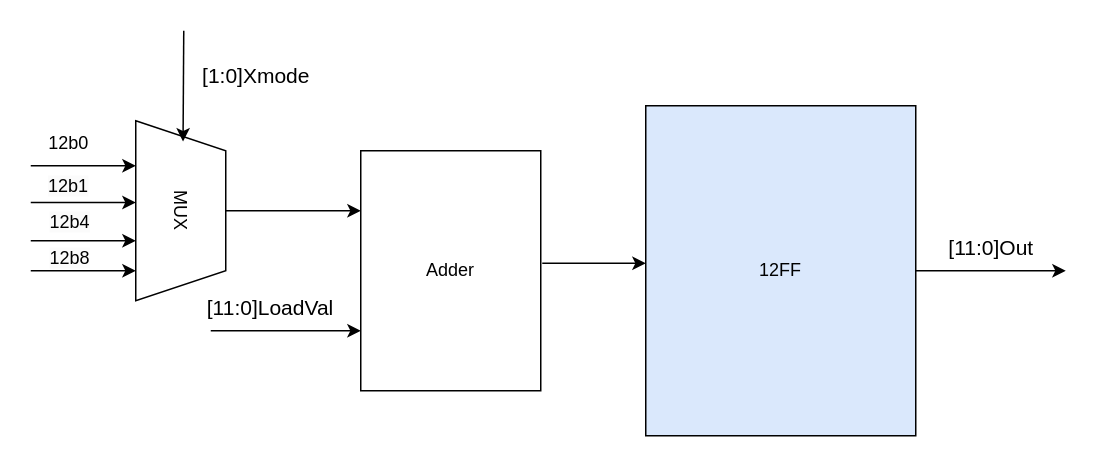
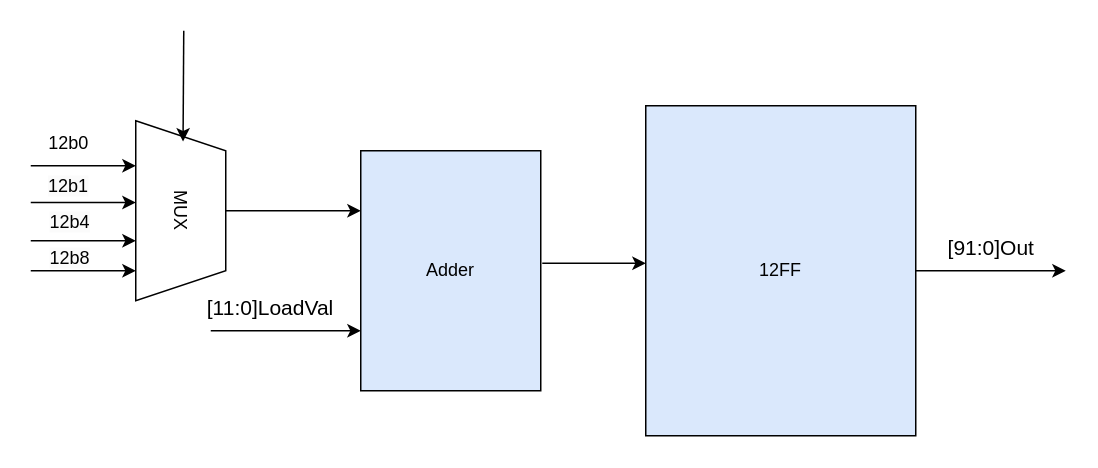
(256, 76) -> none
(992, 248) -> (992, 248)
(451, 271) -> (451, 271)
